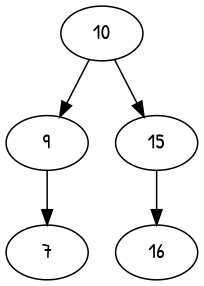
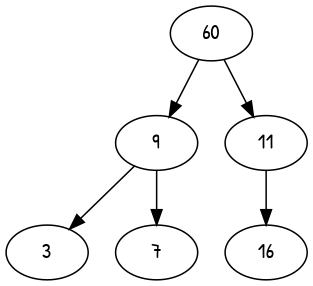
(102, 33) -> (211, 33)
(157, 143) -> (266, 143)
none -> (47, 252)
